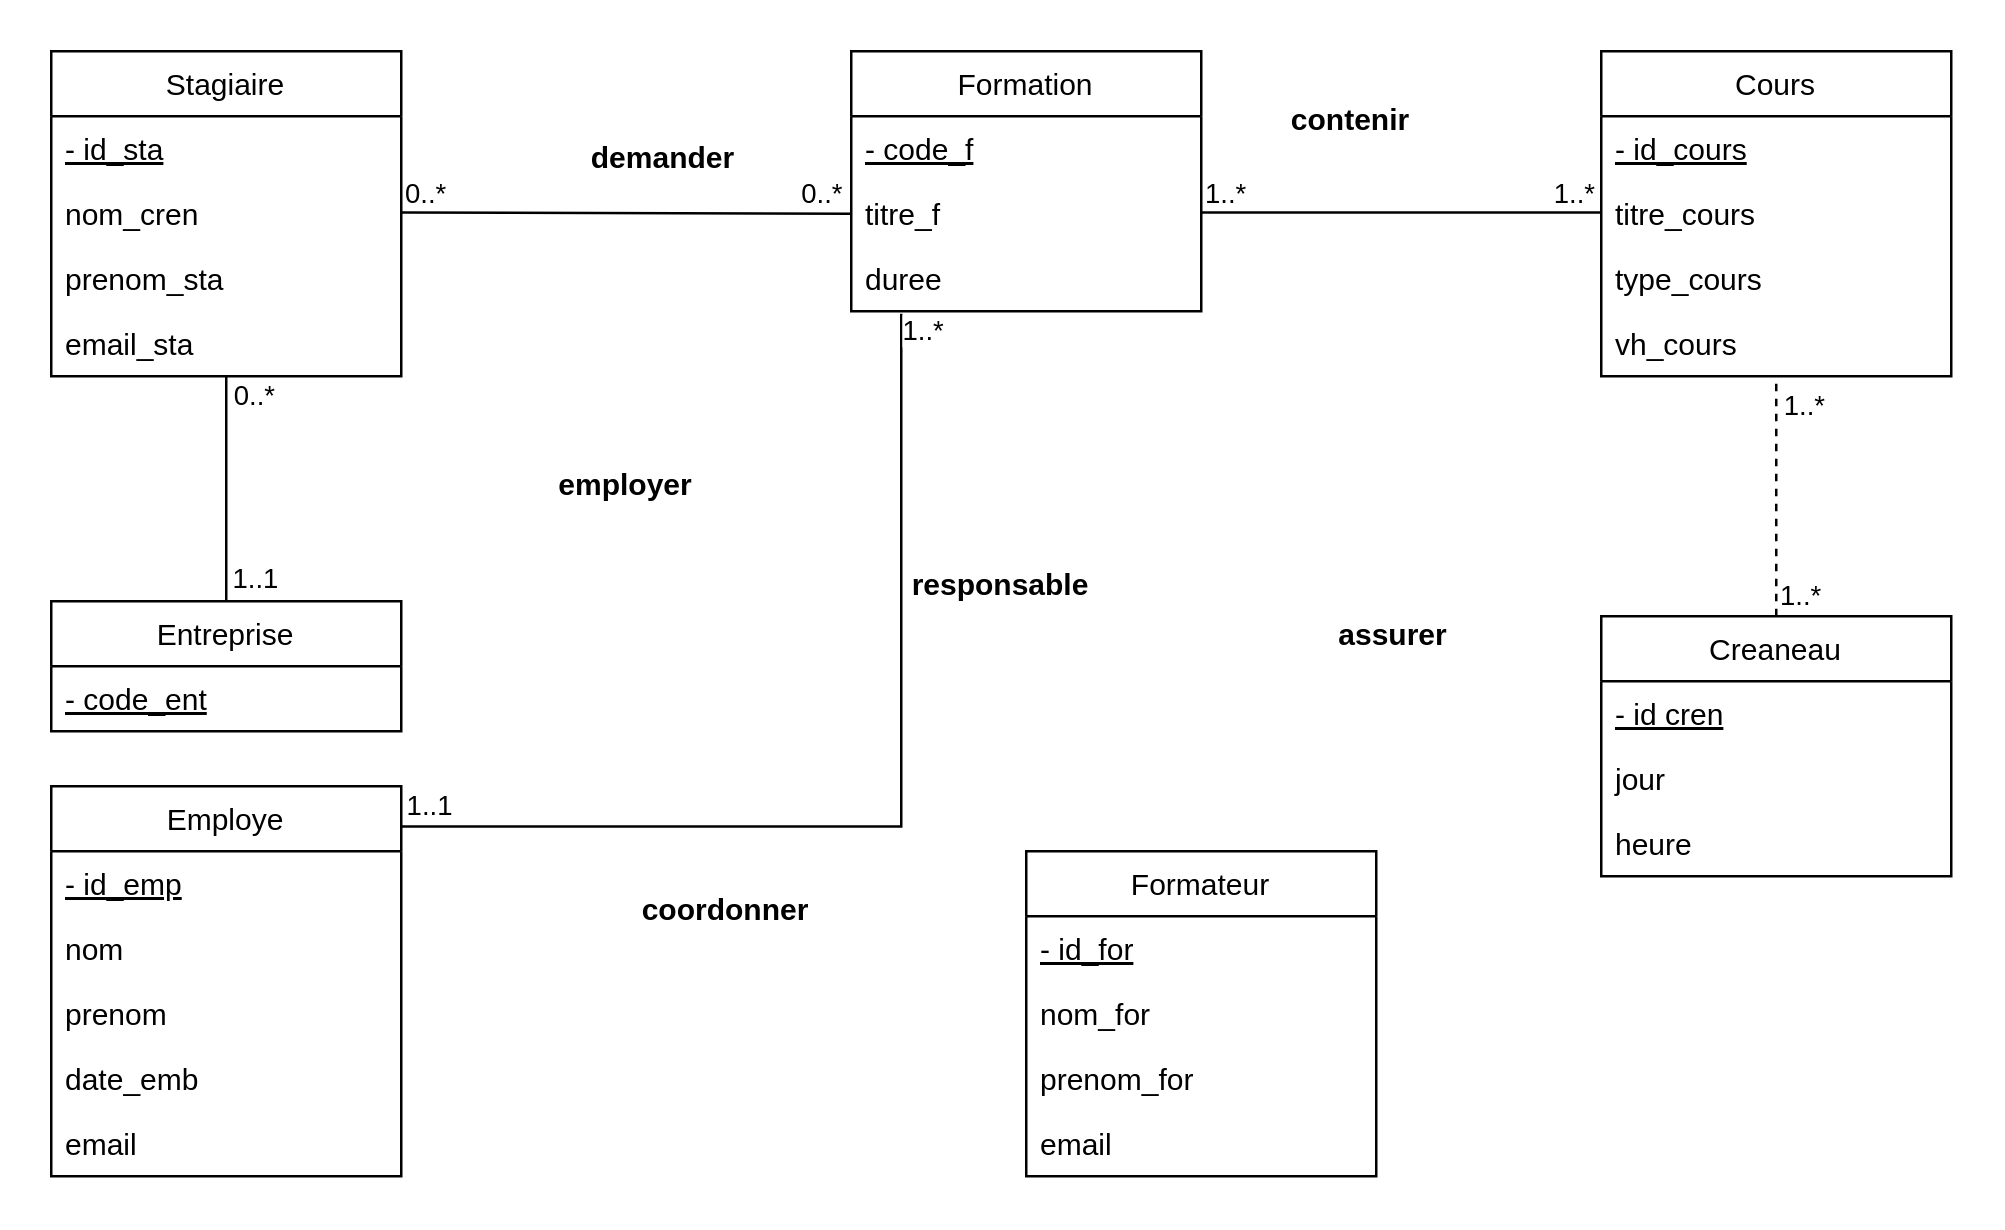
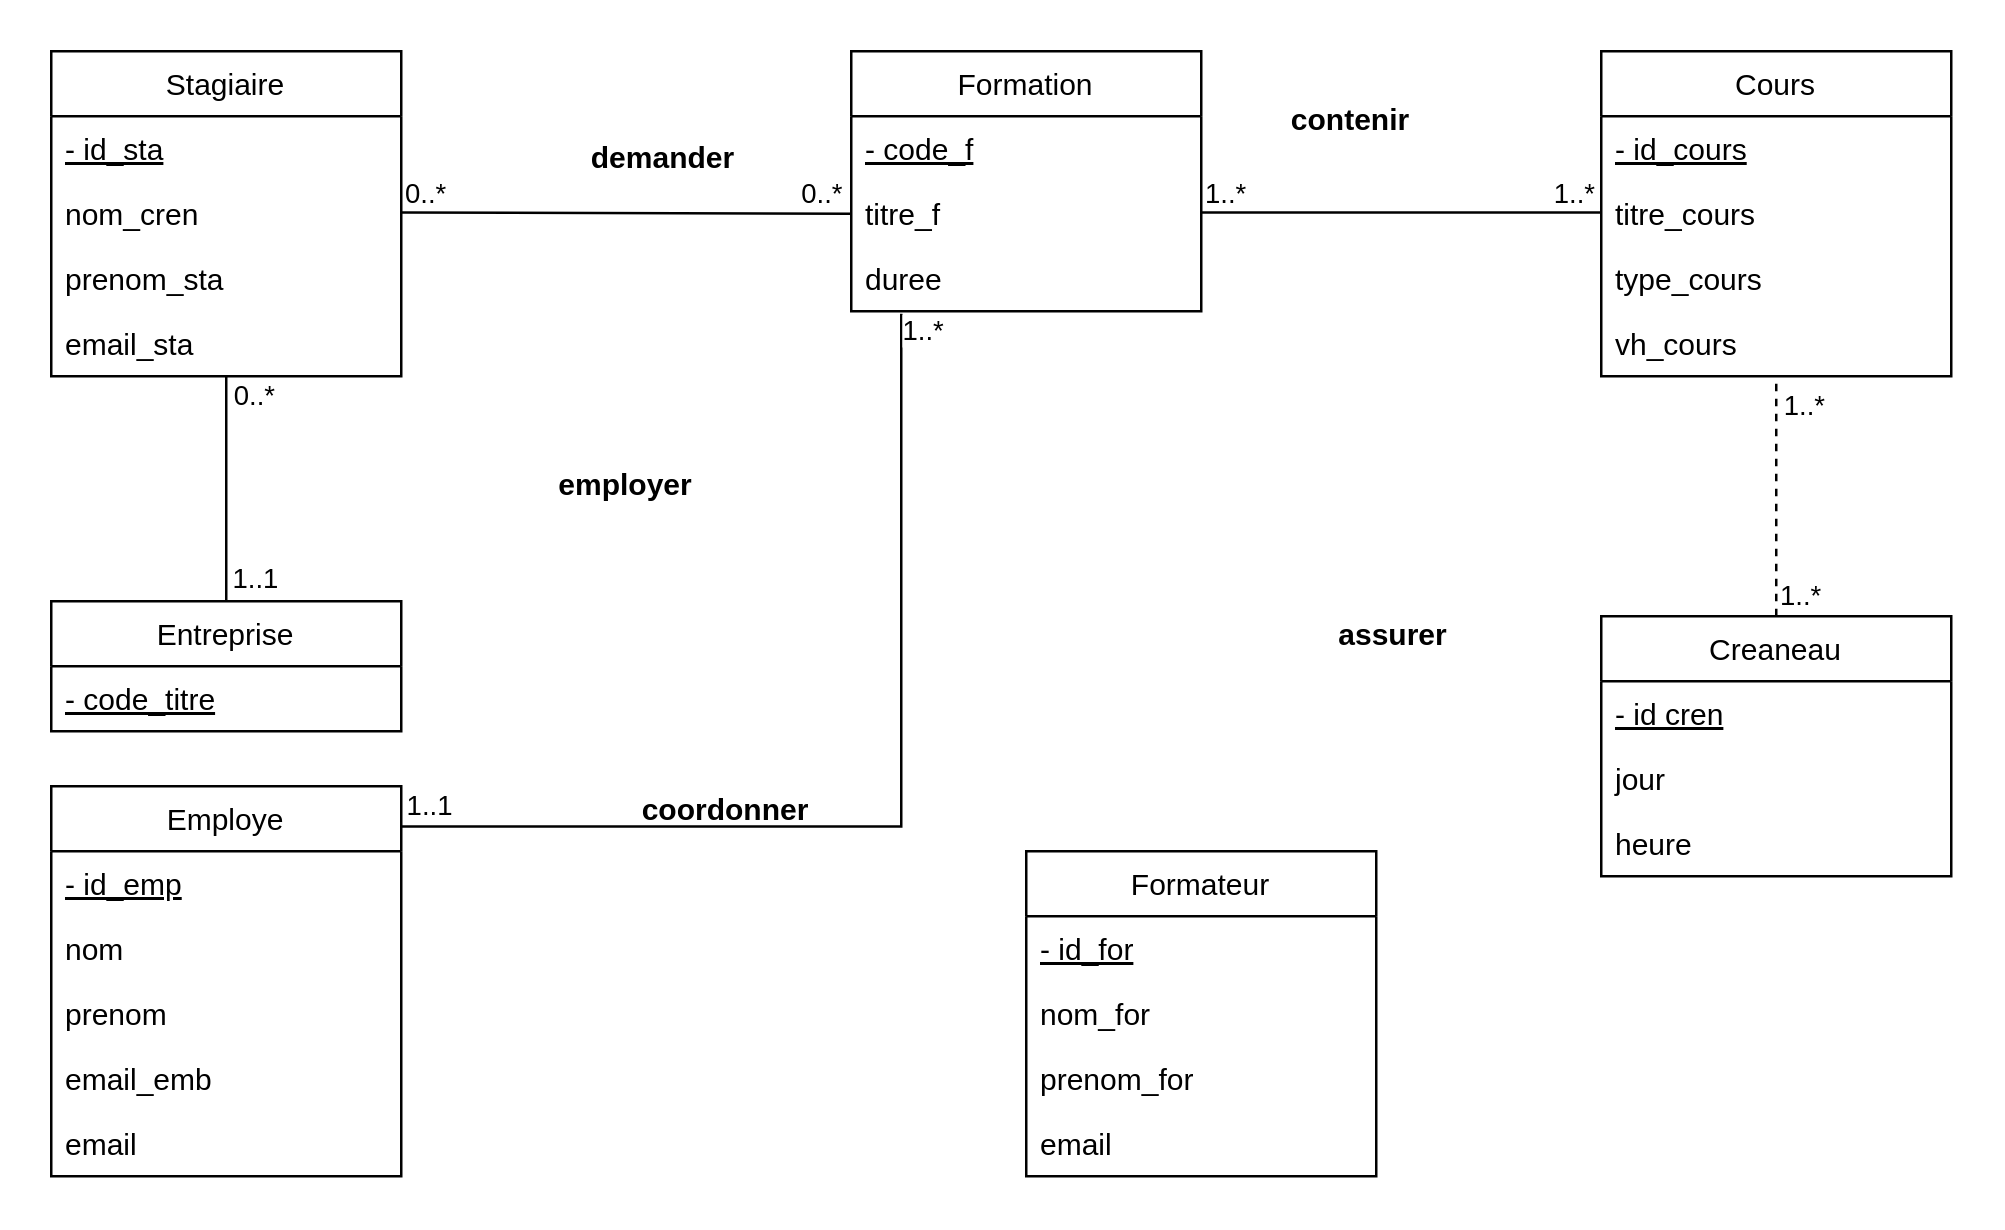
(1001, 584) -> none
(145, 700) -> (158, 700)
(726, 909) -> (726, 809)
(132, 1080) -> (133, 1080)
